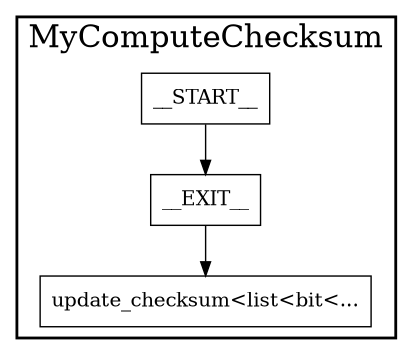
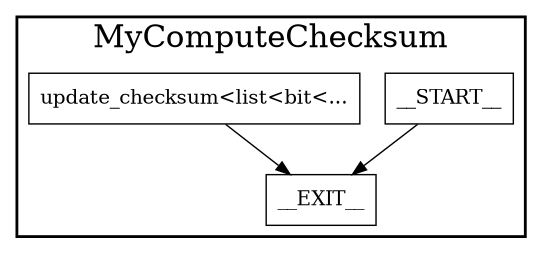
(206, 244) -> (252, 145)
